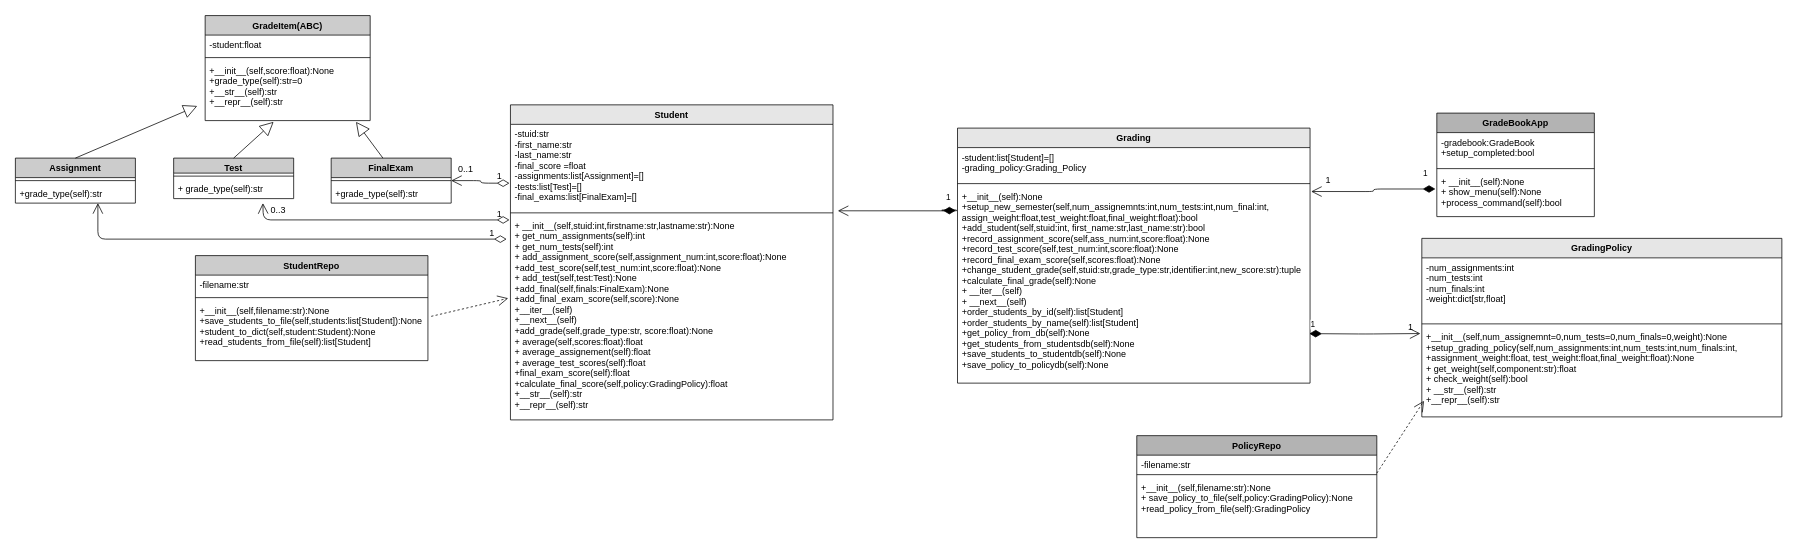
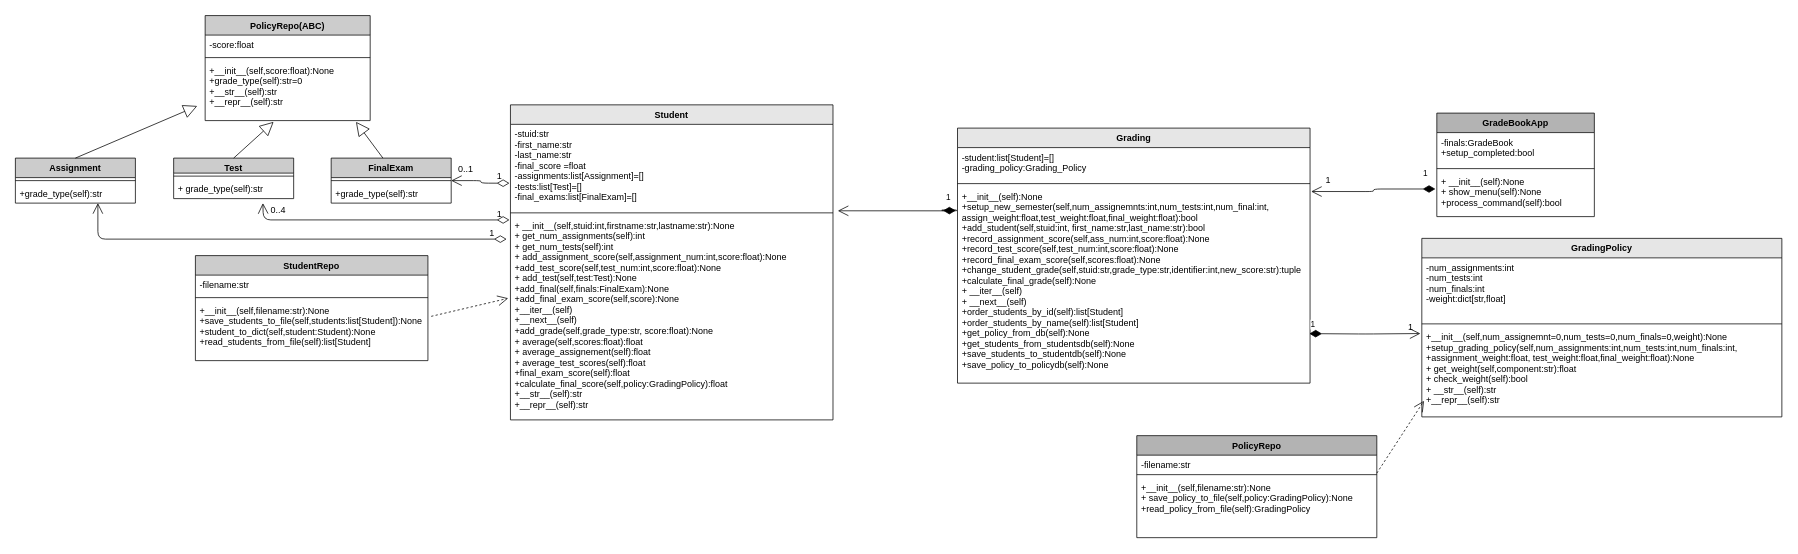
(287, 26) -> (287, 26)
(242, 45) -> (237, 45)
(1490, 143) -> (1480, 143)
(278, 210) -> (278, 210)
